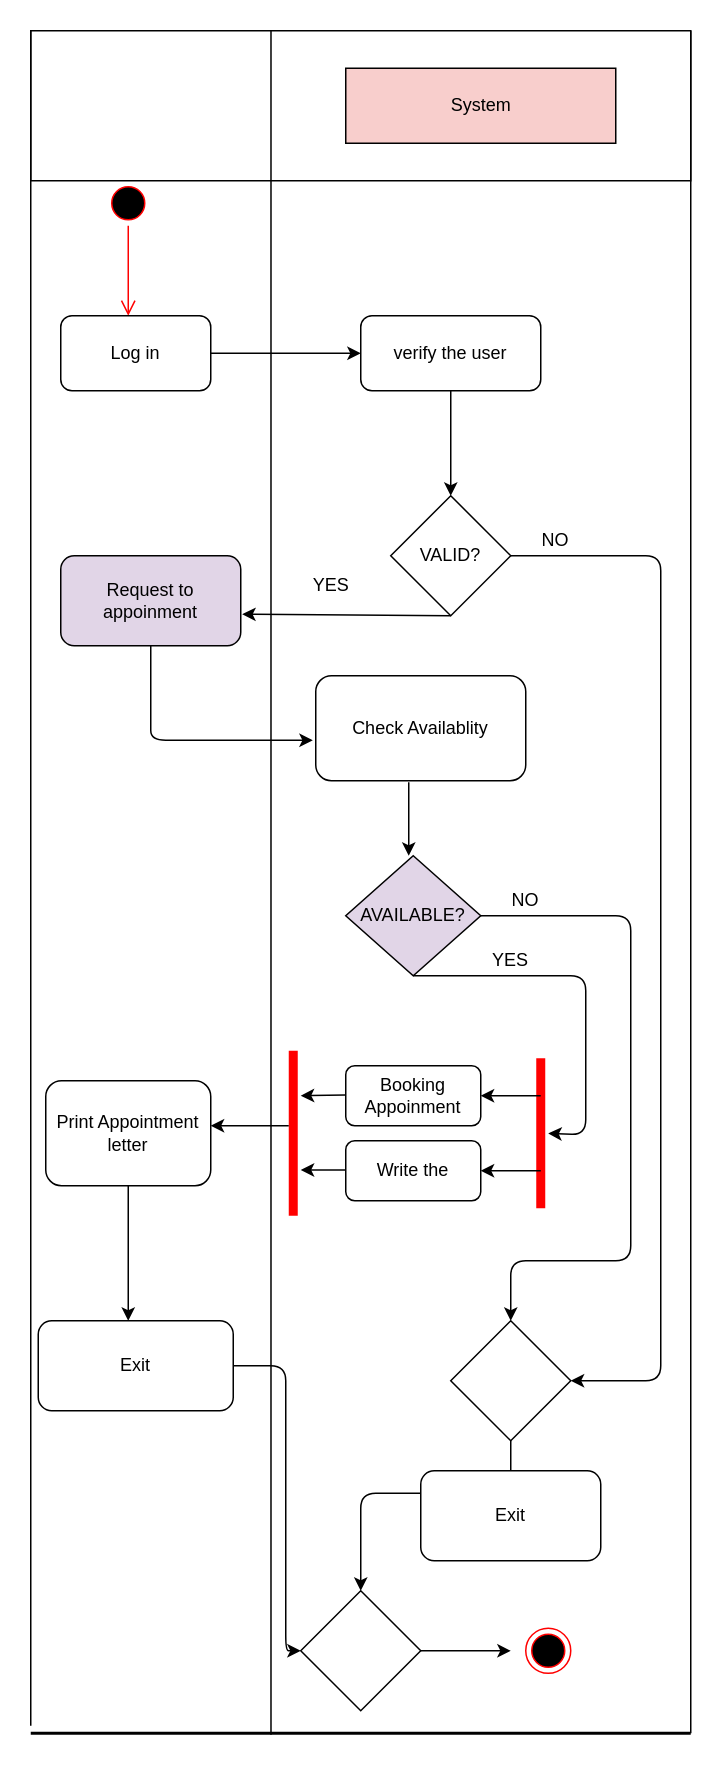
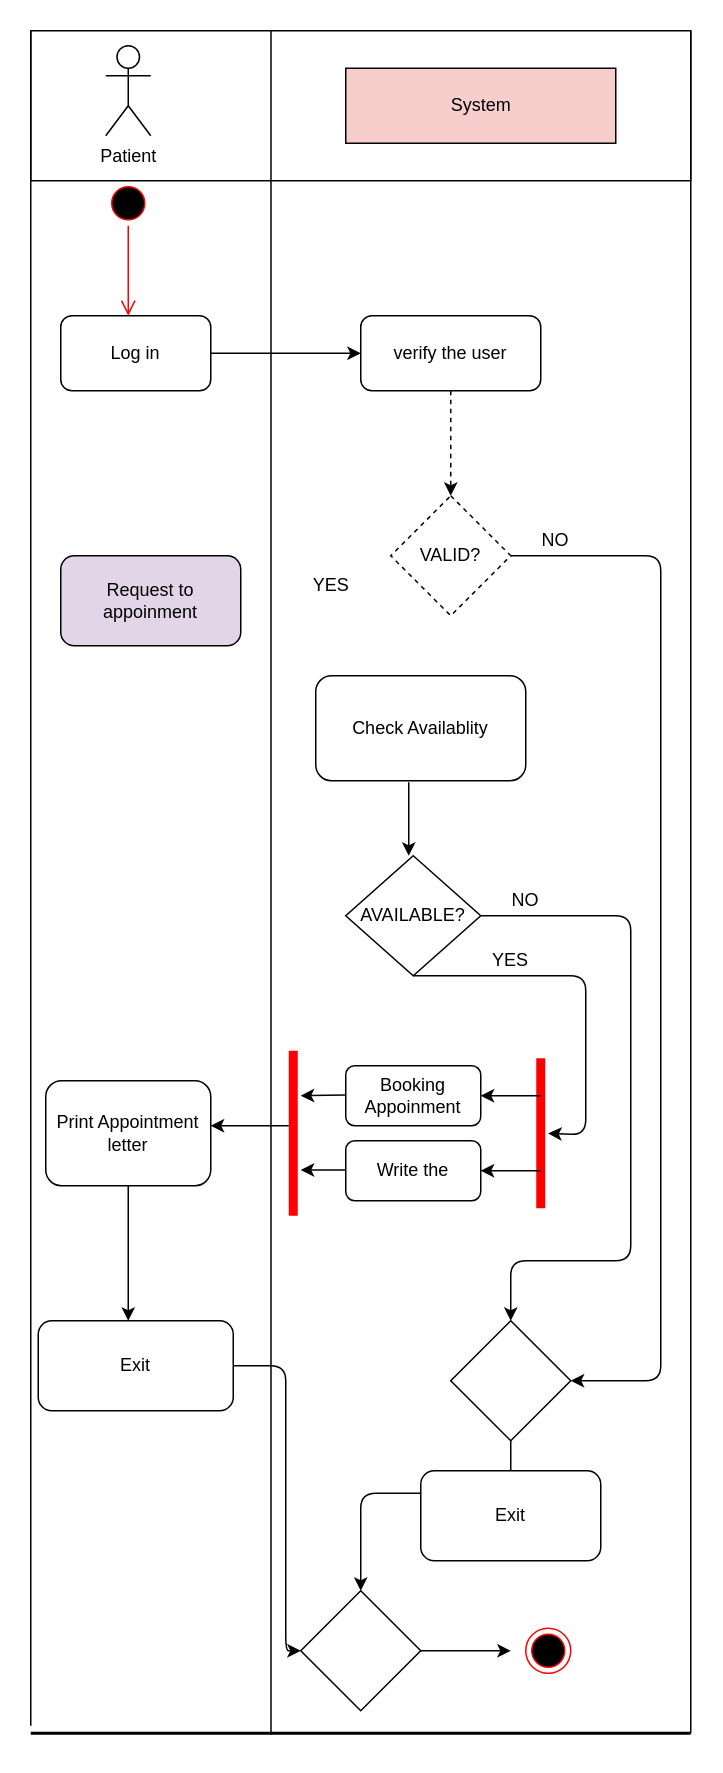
none -> (128, 91)
(451, 435) -> (451, 435)
(451, 556) -> (451, 556)
(352, 615) -> none
(185, 740) -> none
(413, 916) -> (413, 916)
